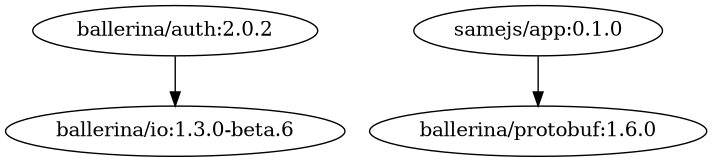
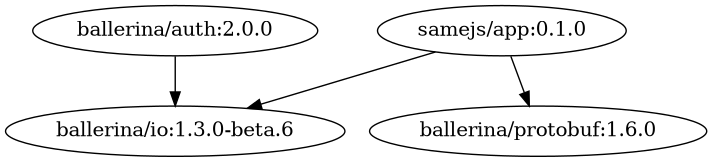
(175, 31) -> (175, 31)
none -> (348, 78)
